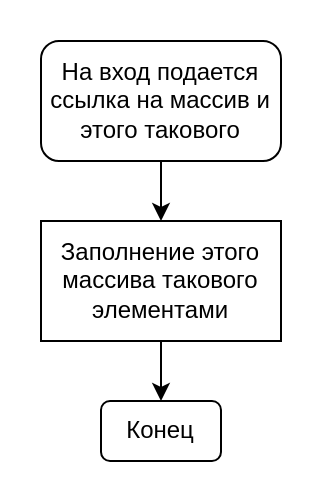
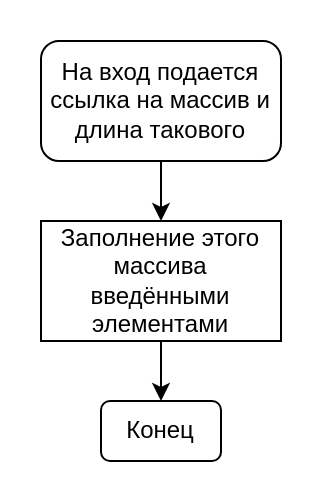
(161, 101) -> (161, 101)
(161, 281) -> (161, 281)
